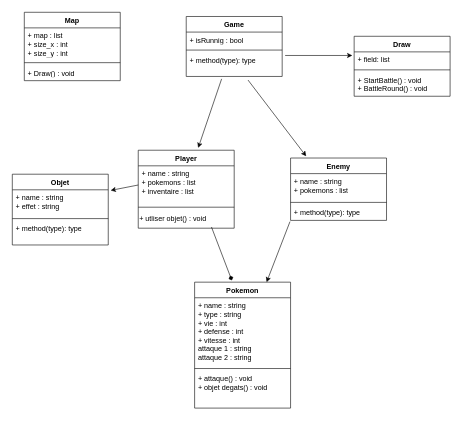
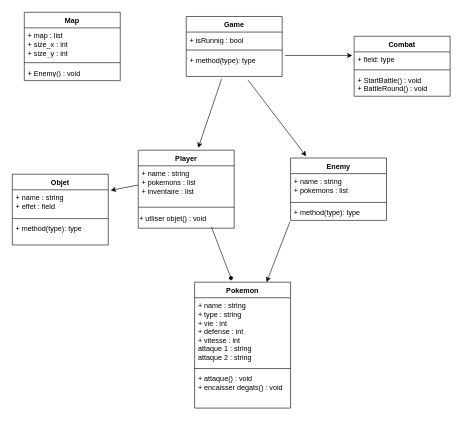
(402, 45) -> (402, 45)
(378, 60) -> (379, 60)
(53, 74) -> (55, 74)
(43, 203) -> (41, 203)
(239, 384) -> (243, 388)
